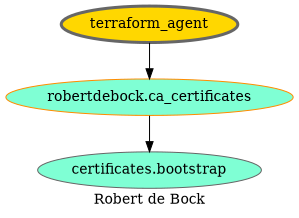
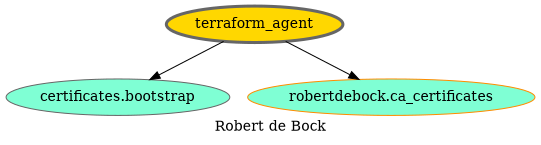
(150, 129) -> (191, 58)
